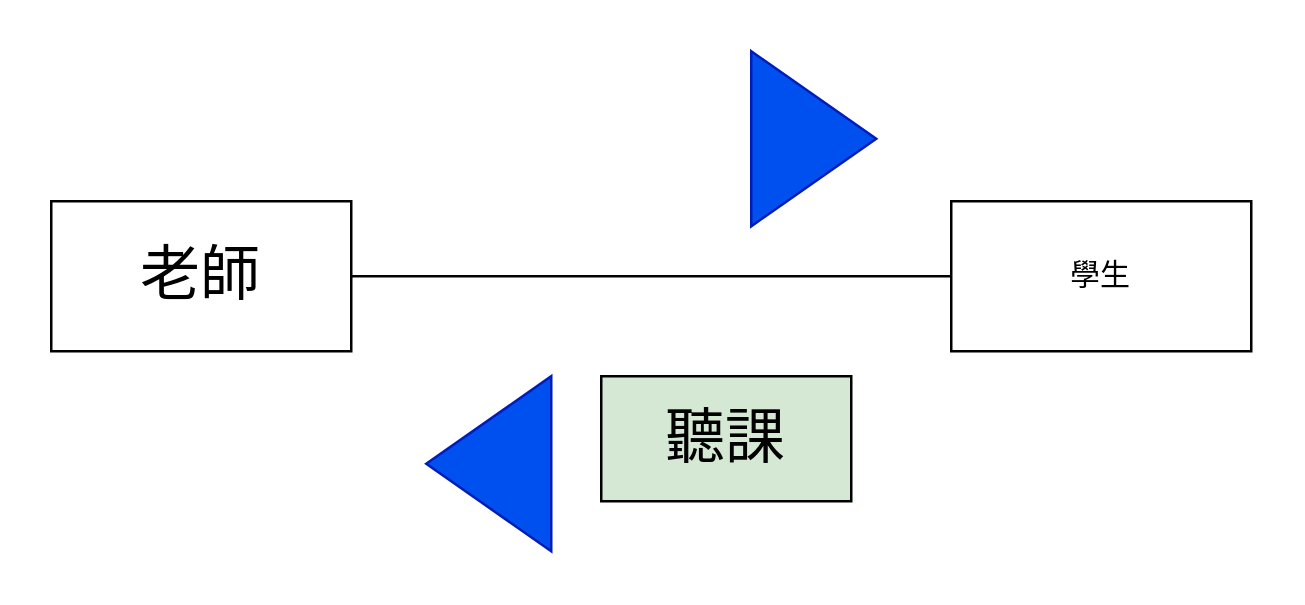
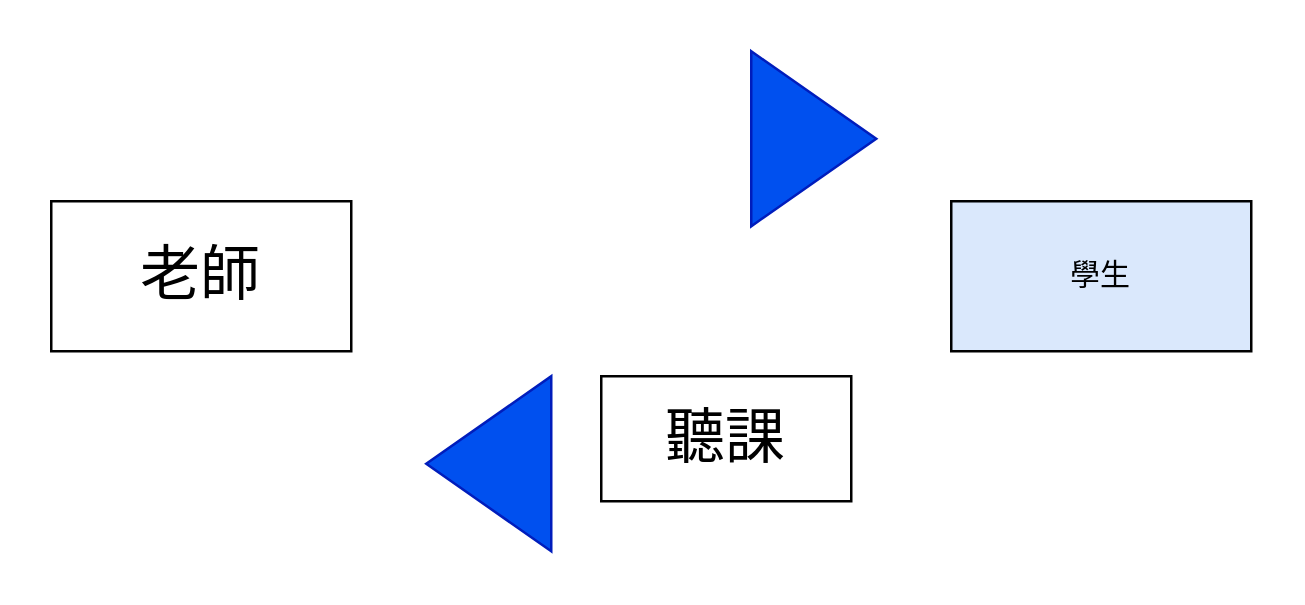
(651, 276) -> none
(1101, 276) -> (1101, 276)
(726, 439) -> (726, 439)
